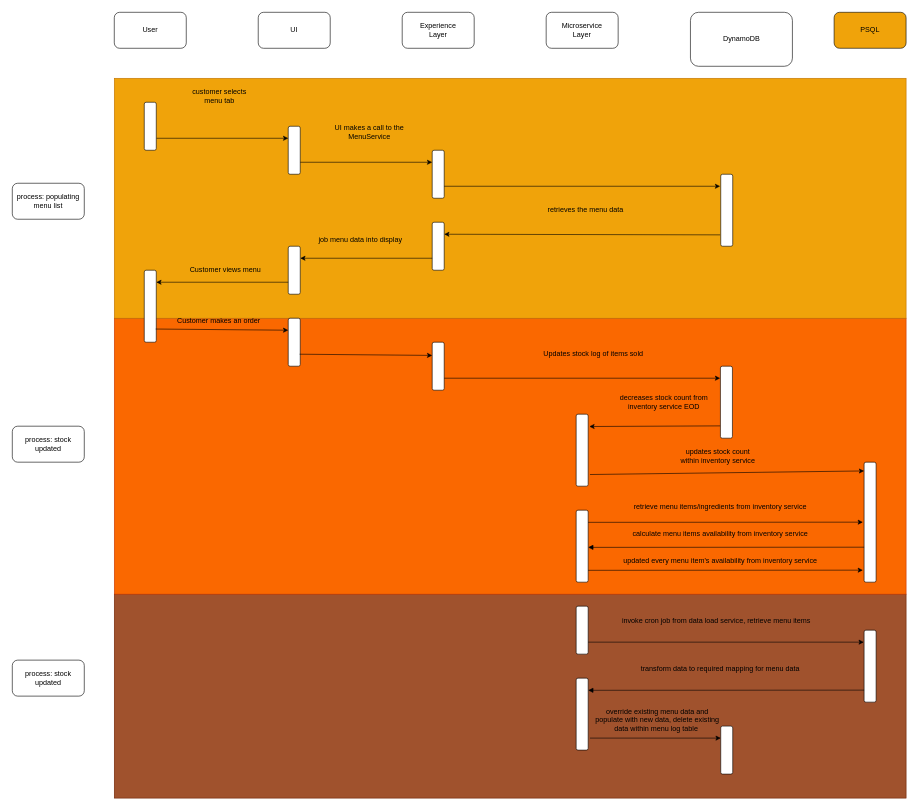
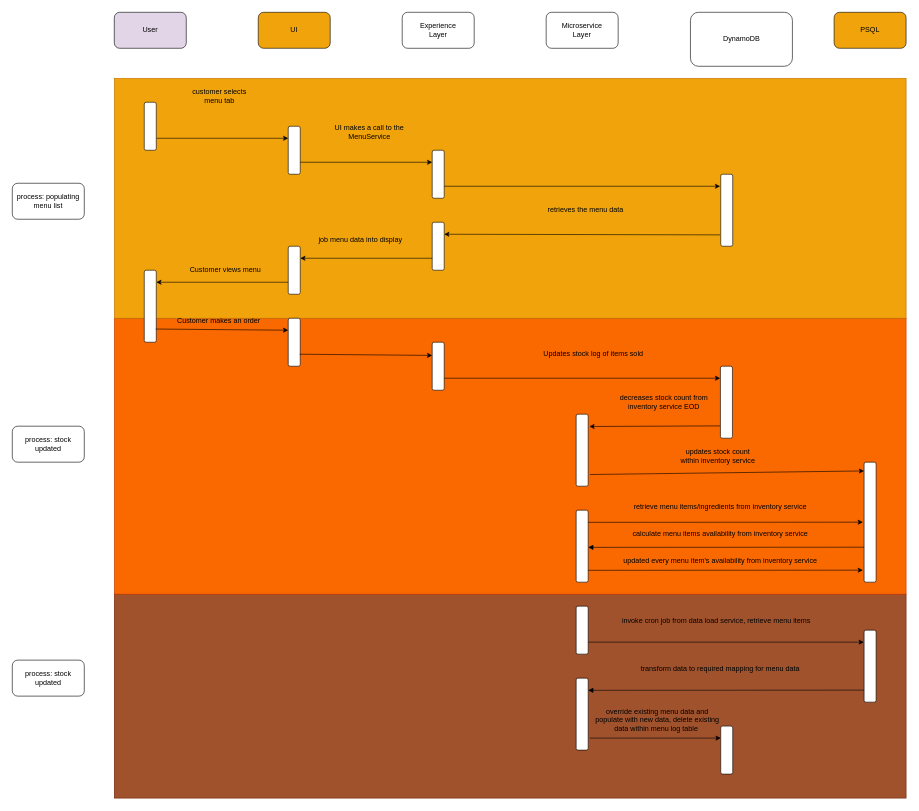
(150, 30) -> (150, 30)
(294, 30) -> (294, 30)
